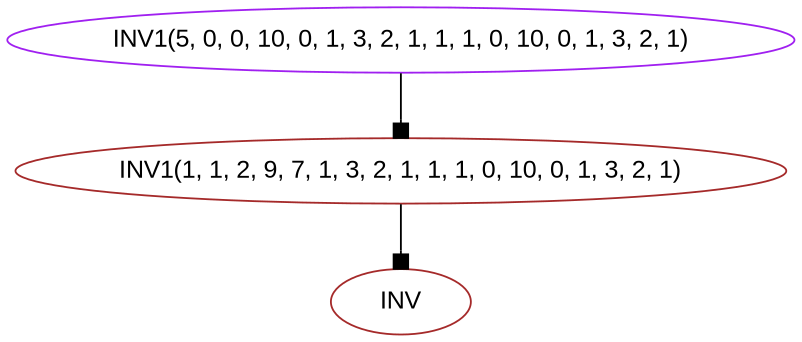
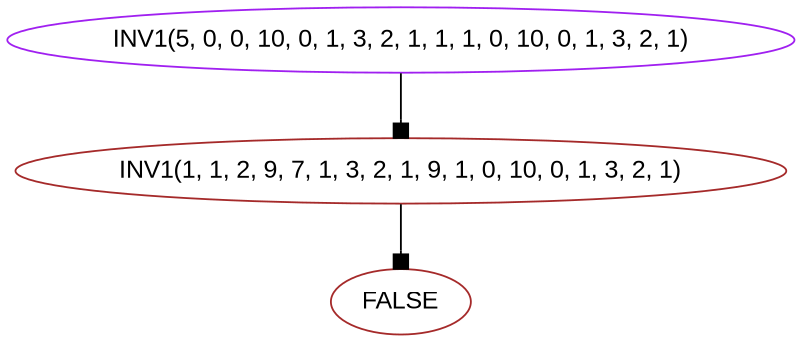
(401, 171) -> (401, 171)
(401, 302) -> (401, 302)
